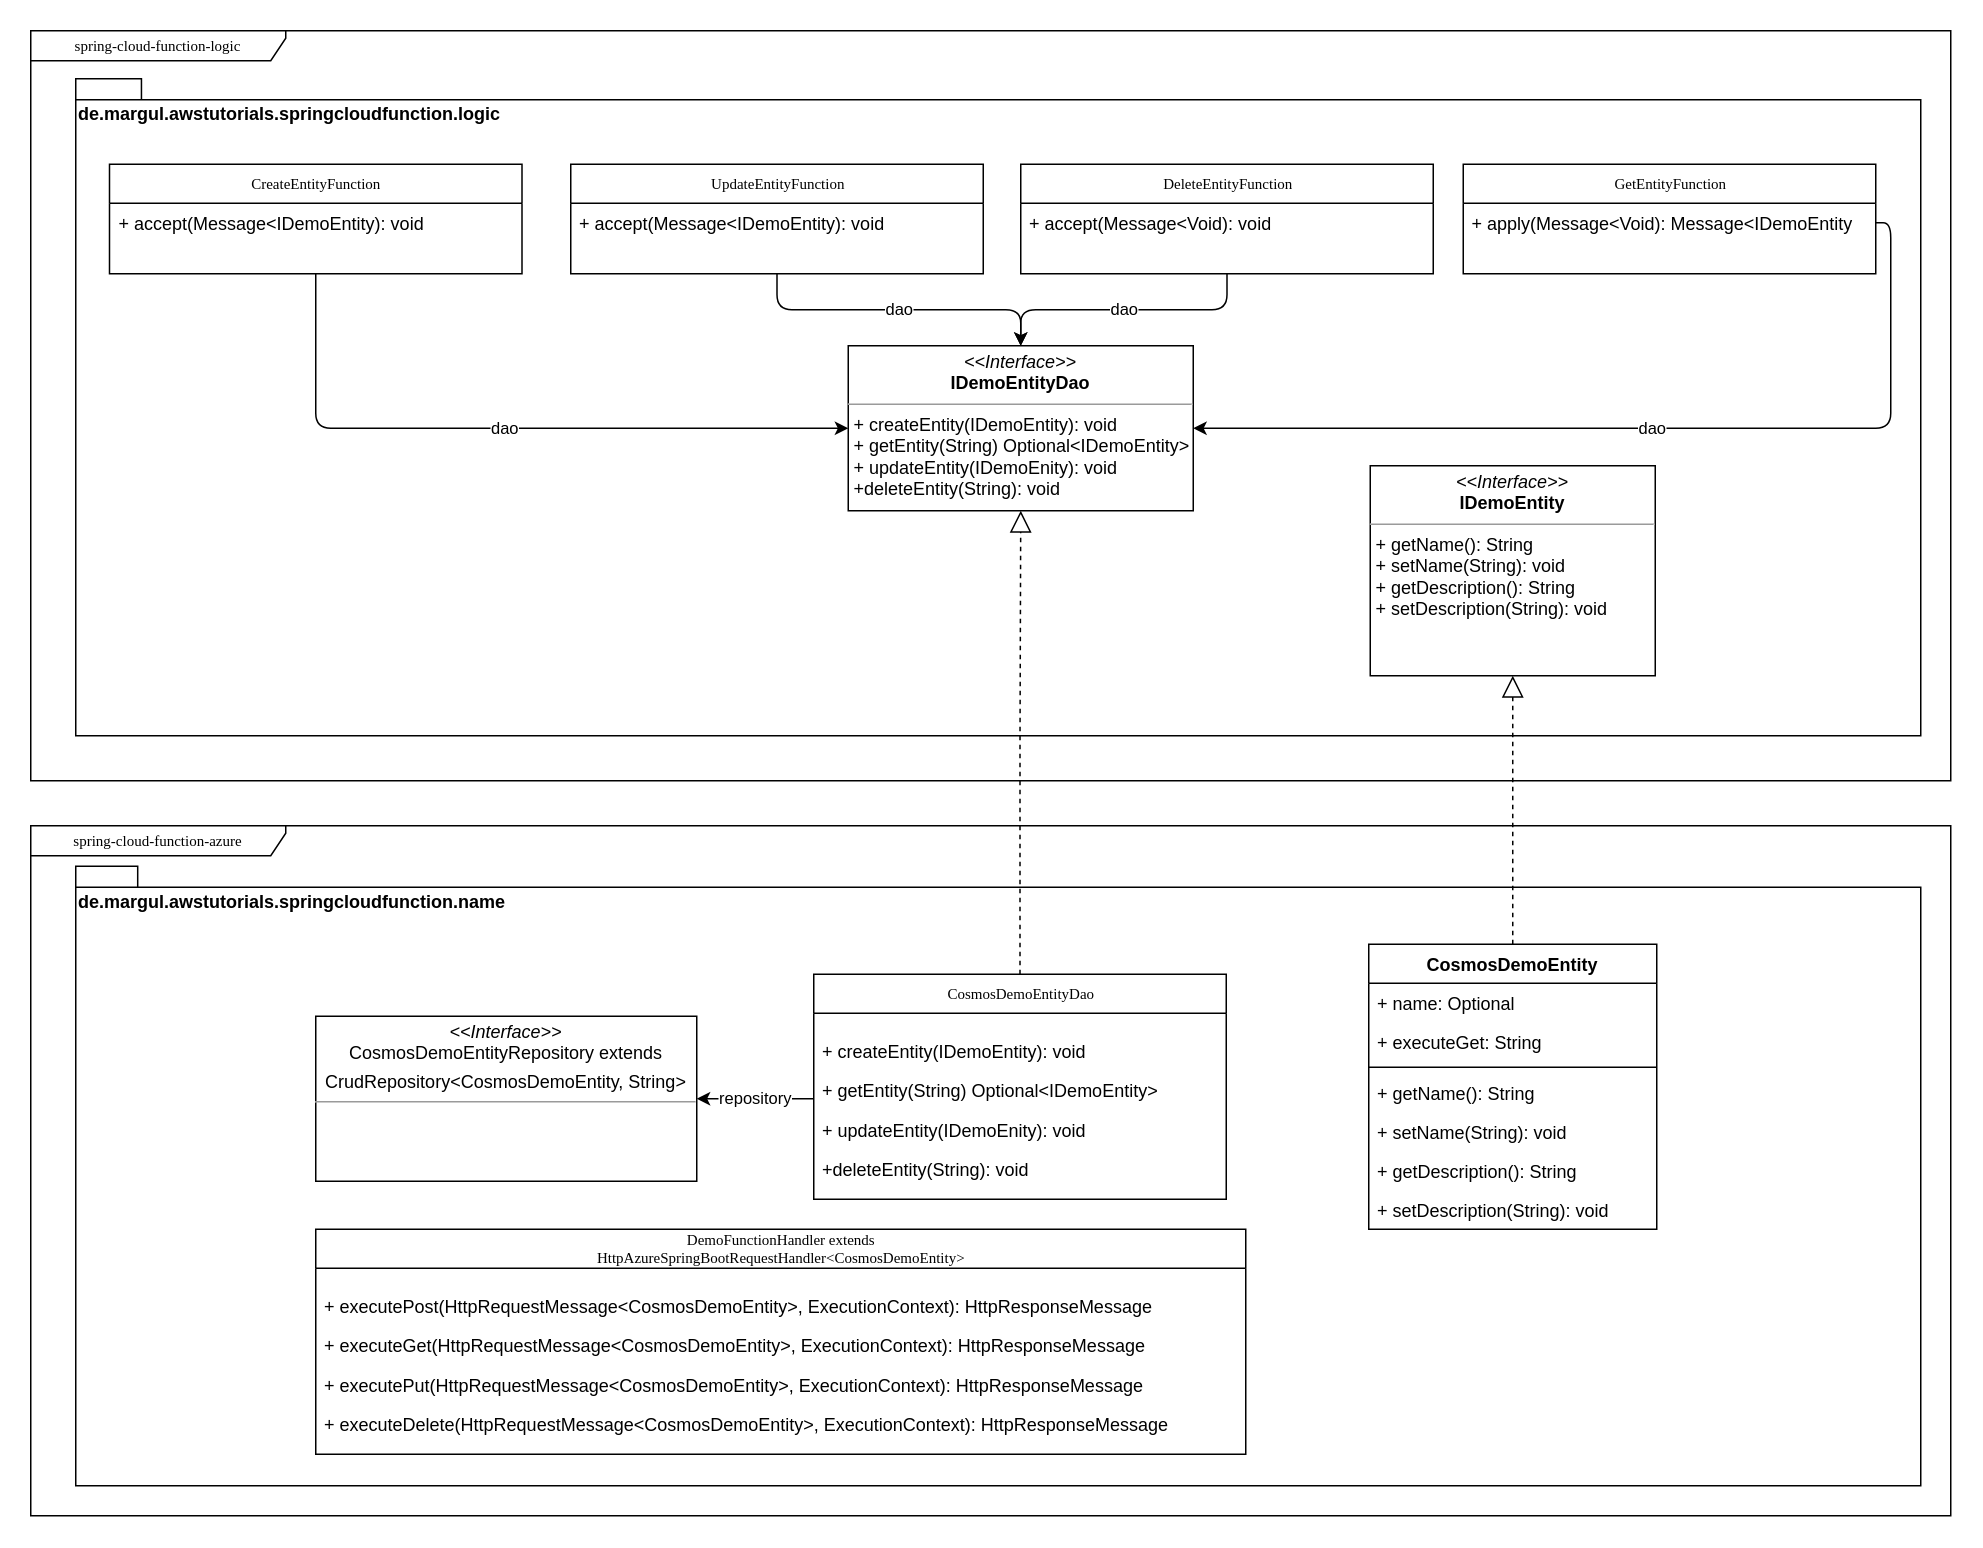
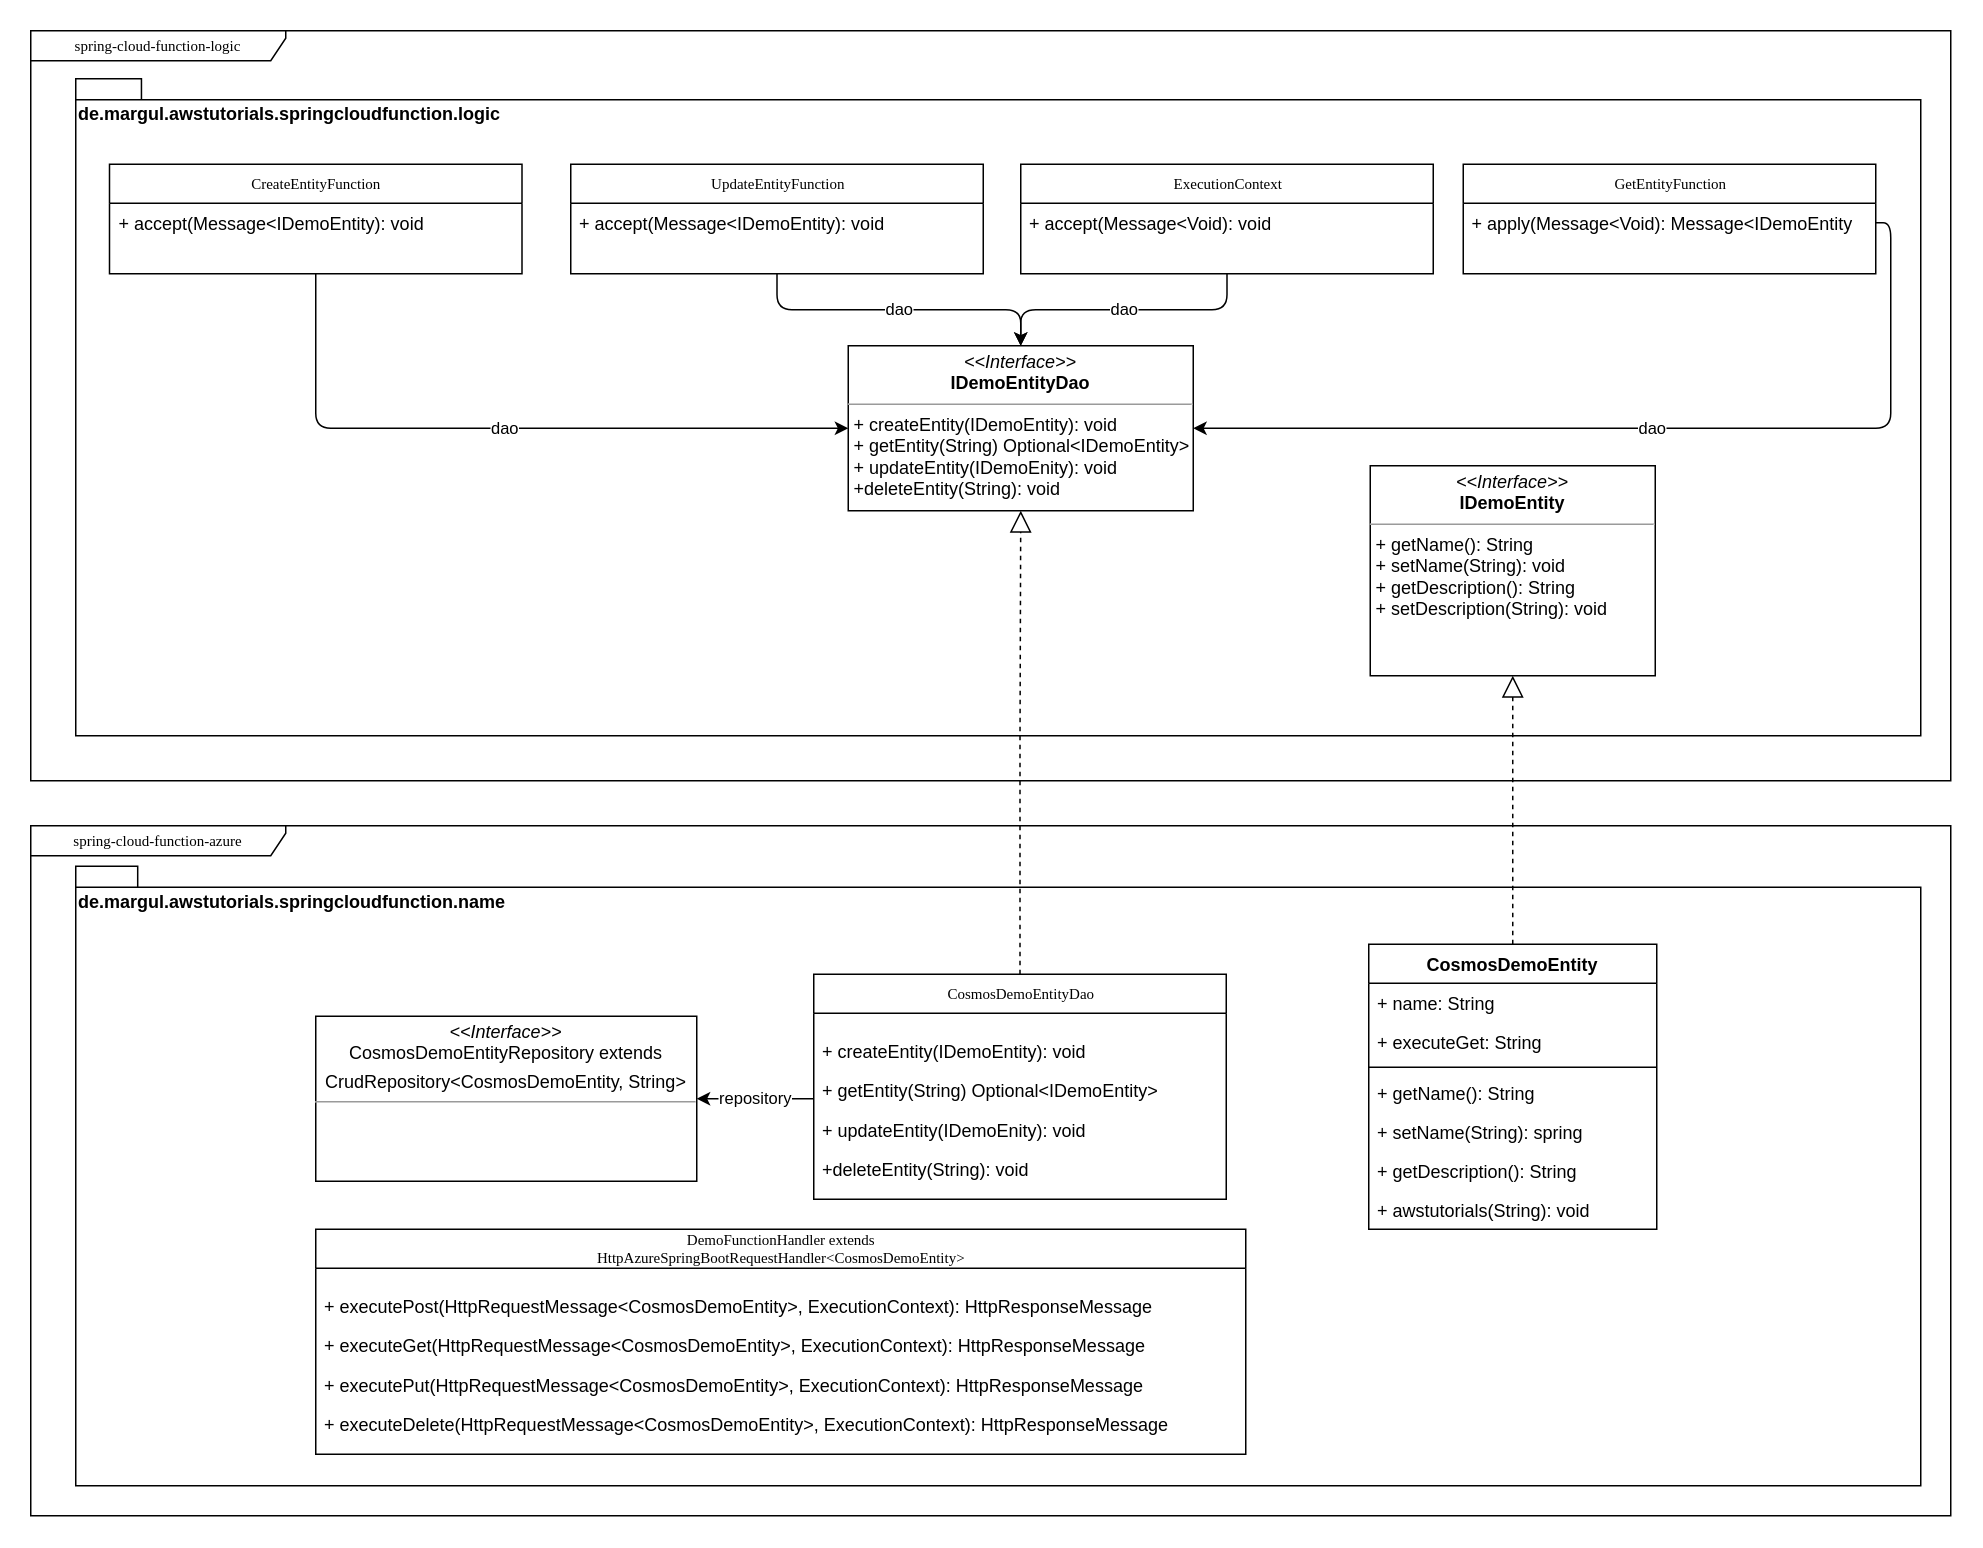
(1229, 184) -> (1229, 184)
(1446, 1004) -> (1438, 1004)
(1481, 1133) -> (1491, 1133)
(1512, 1211) -> (1502, 1211)
